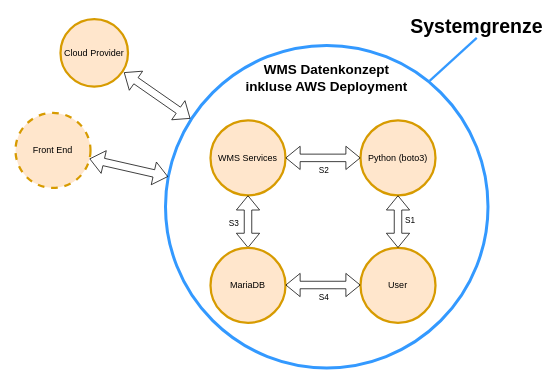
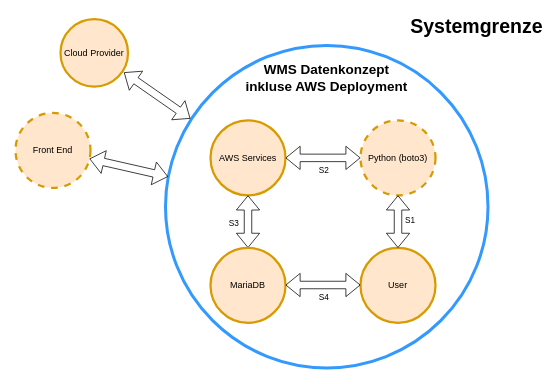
(453, 60) -> none
(248, 158) -> (248, 158)
(398, 158) -> (398, 158)
